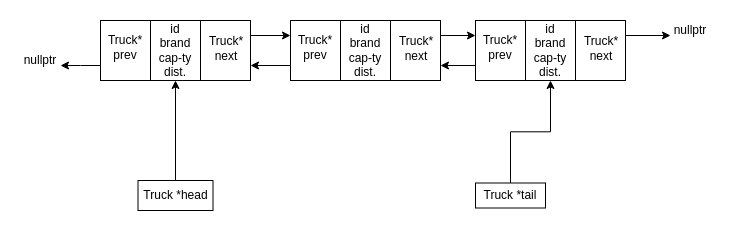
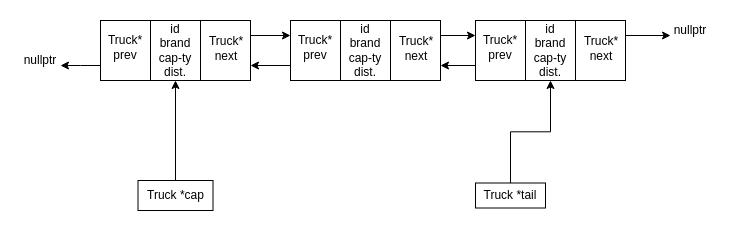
(176, 196) -> (176, 196)
